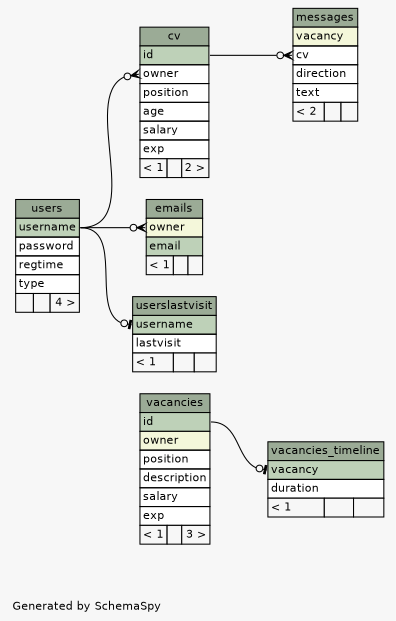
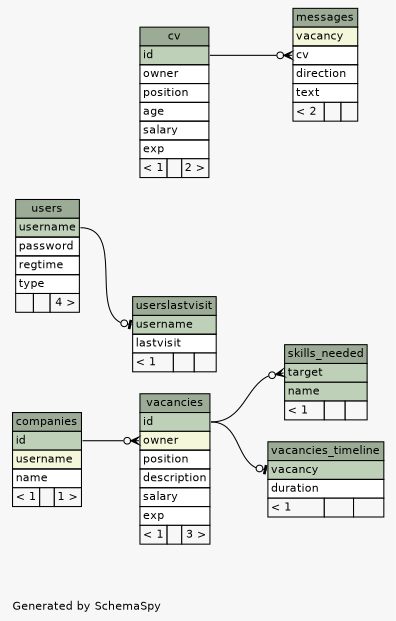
(110, 158) -> none
(174, 237) -> none
none -> (325, 382)
none -> (47, 460)
